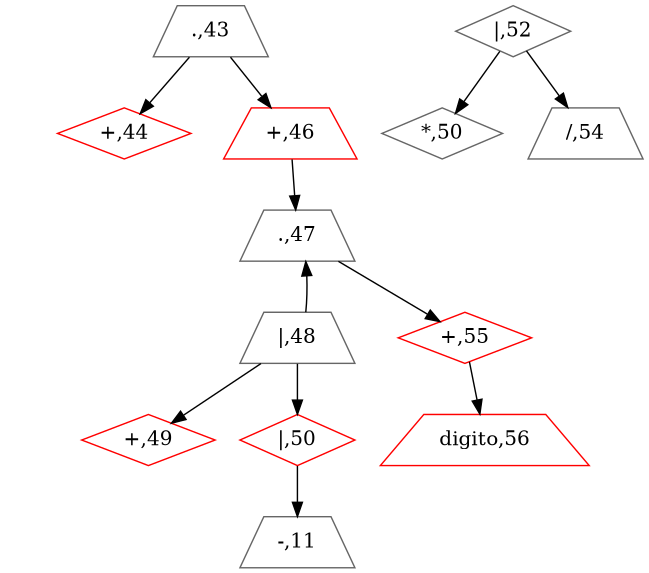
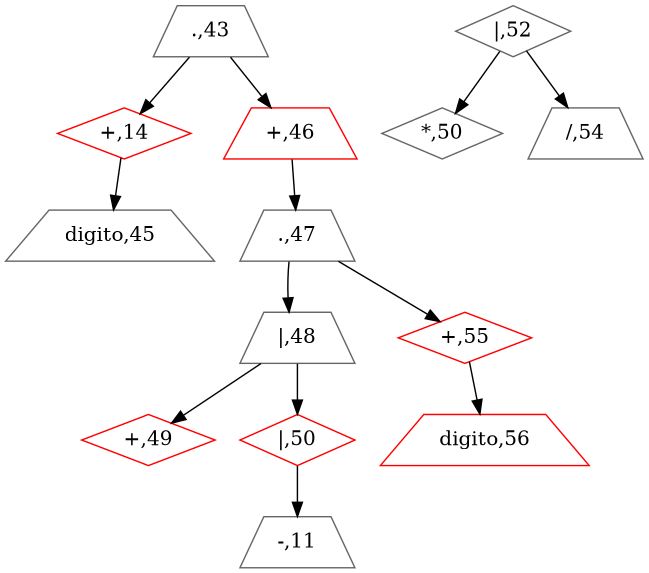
(124, 133) -> (124, 133)
none -> (110, 236)
(307, 294) -> (288, 280)
